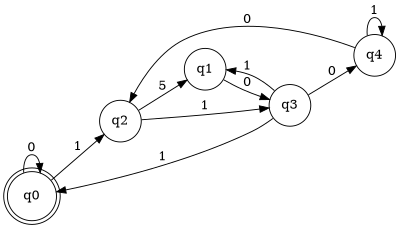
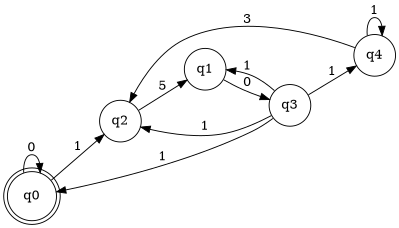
(248, 20) -> (248, 20)
(332, 72) -> (332, 72)
(201, 115) -> (212, 135)
